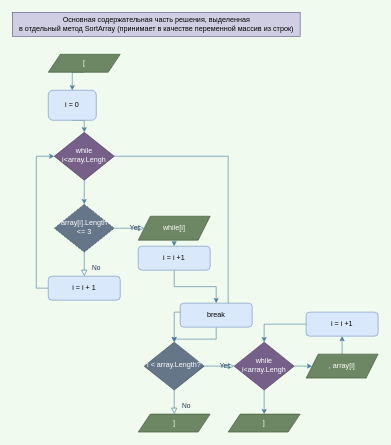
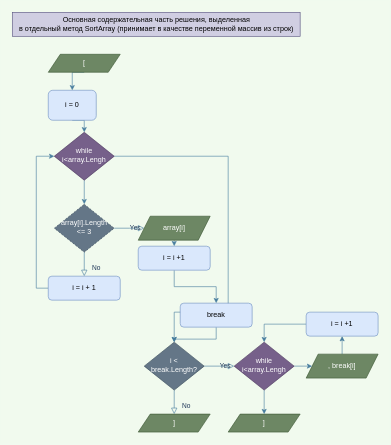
(174, 228) -> (174, 228)
(174, 365) -> (174, 365)
(342, 366) -> (342, 366)
